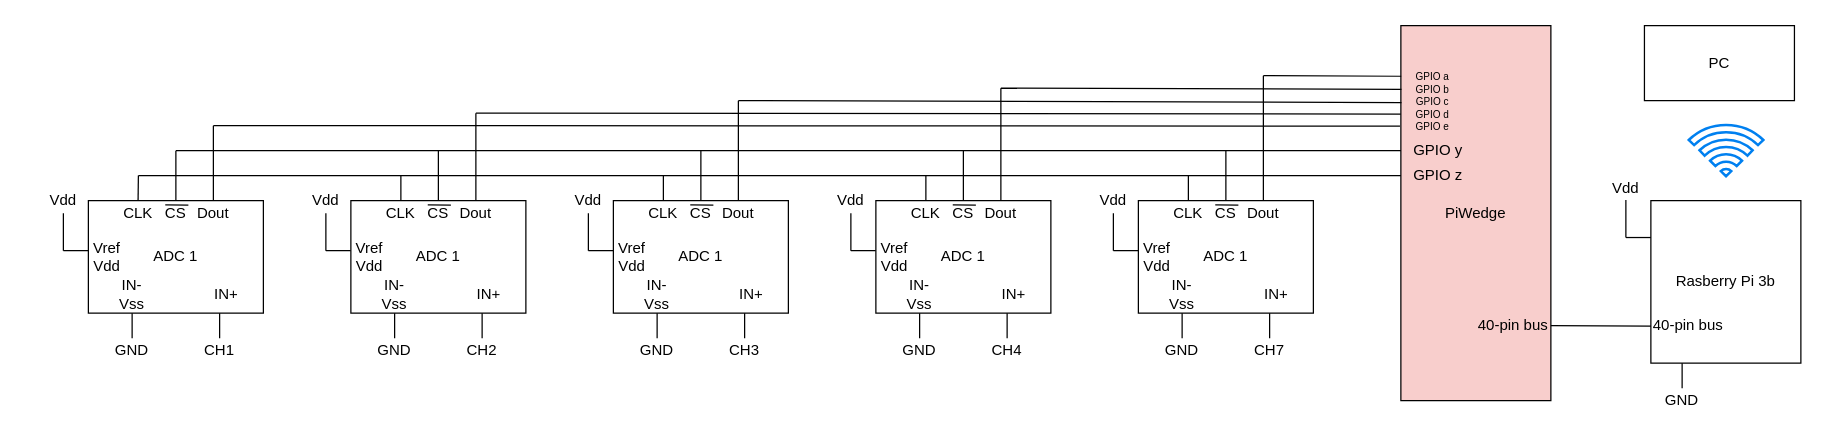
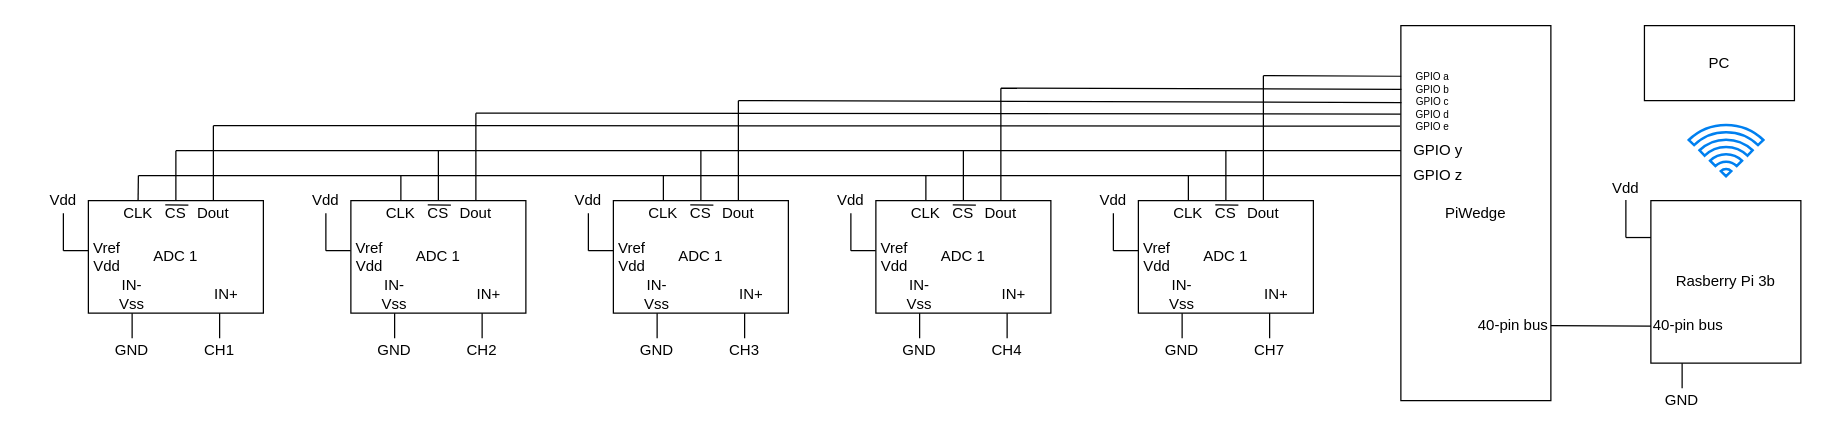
(1476, 213) -> (1476, 213)
